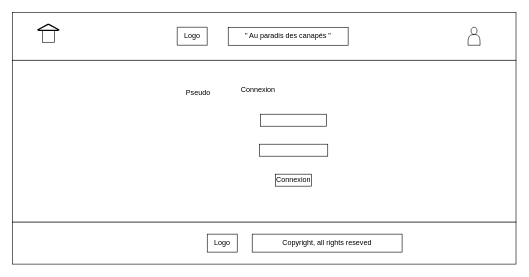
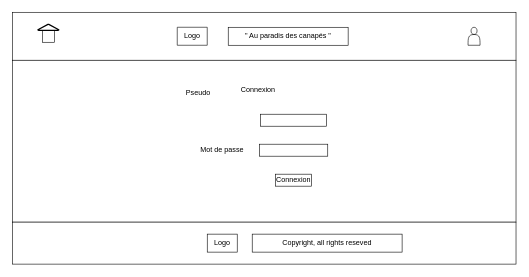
none -> (222, 150)
